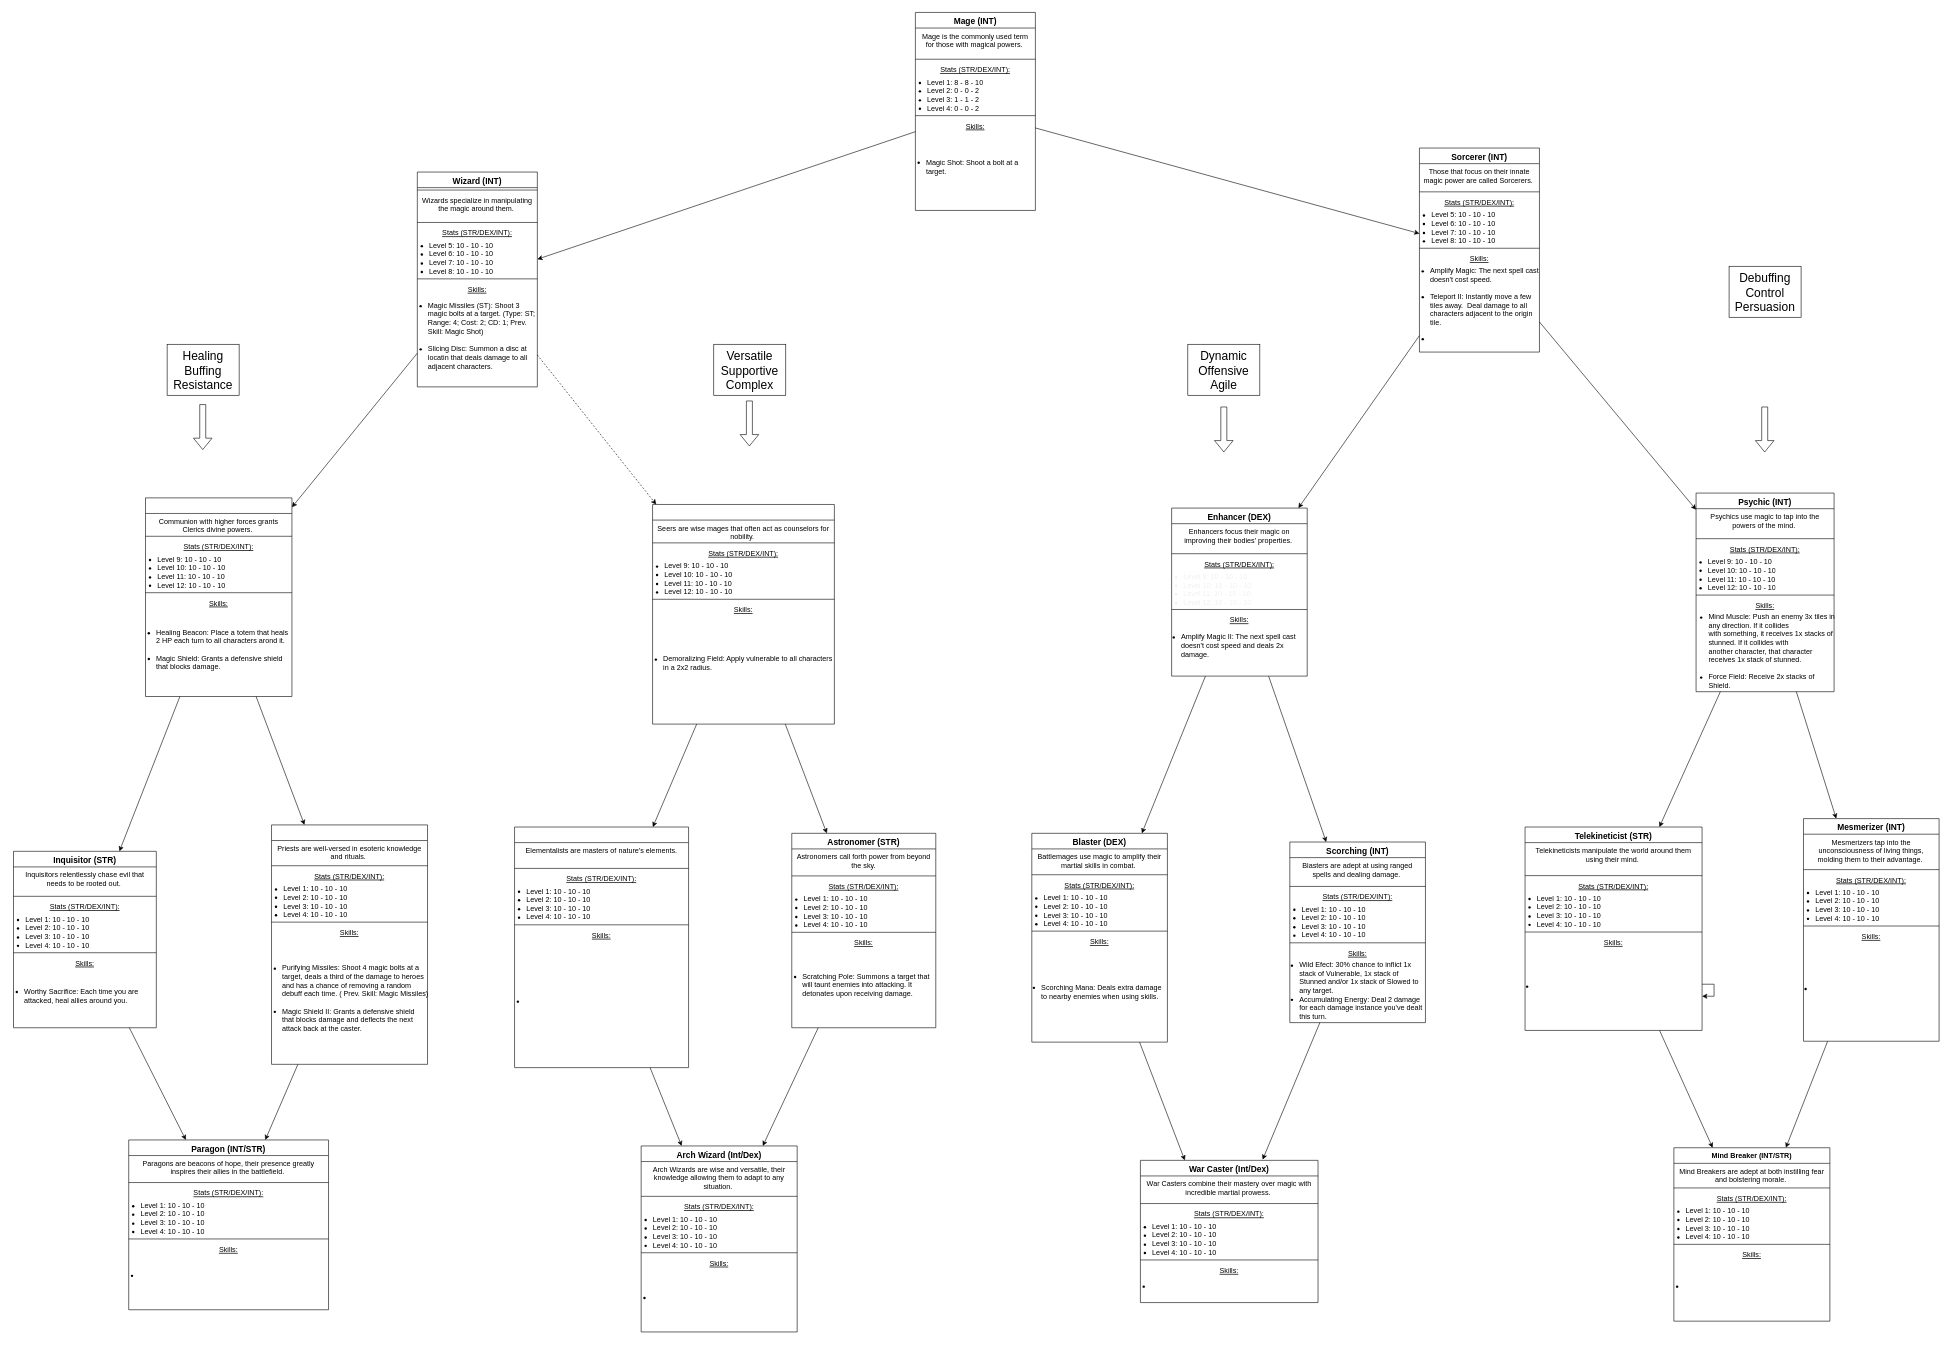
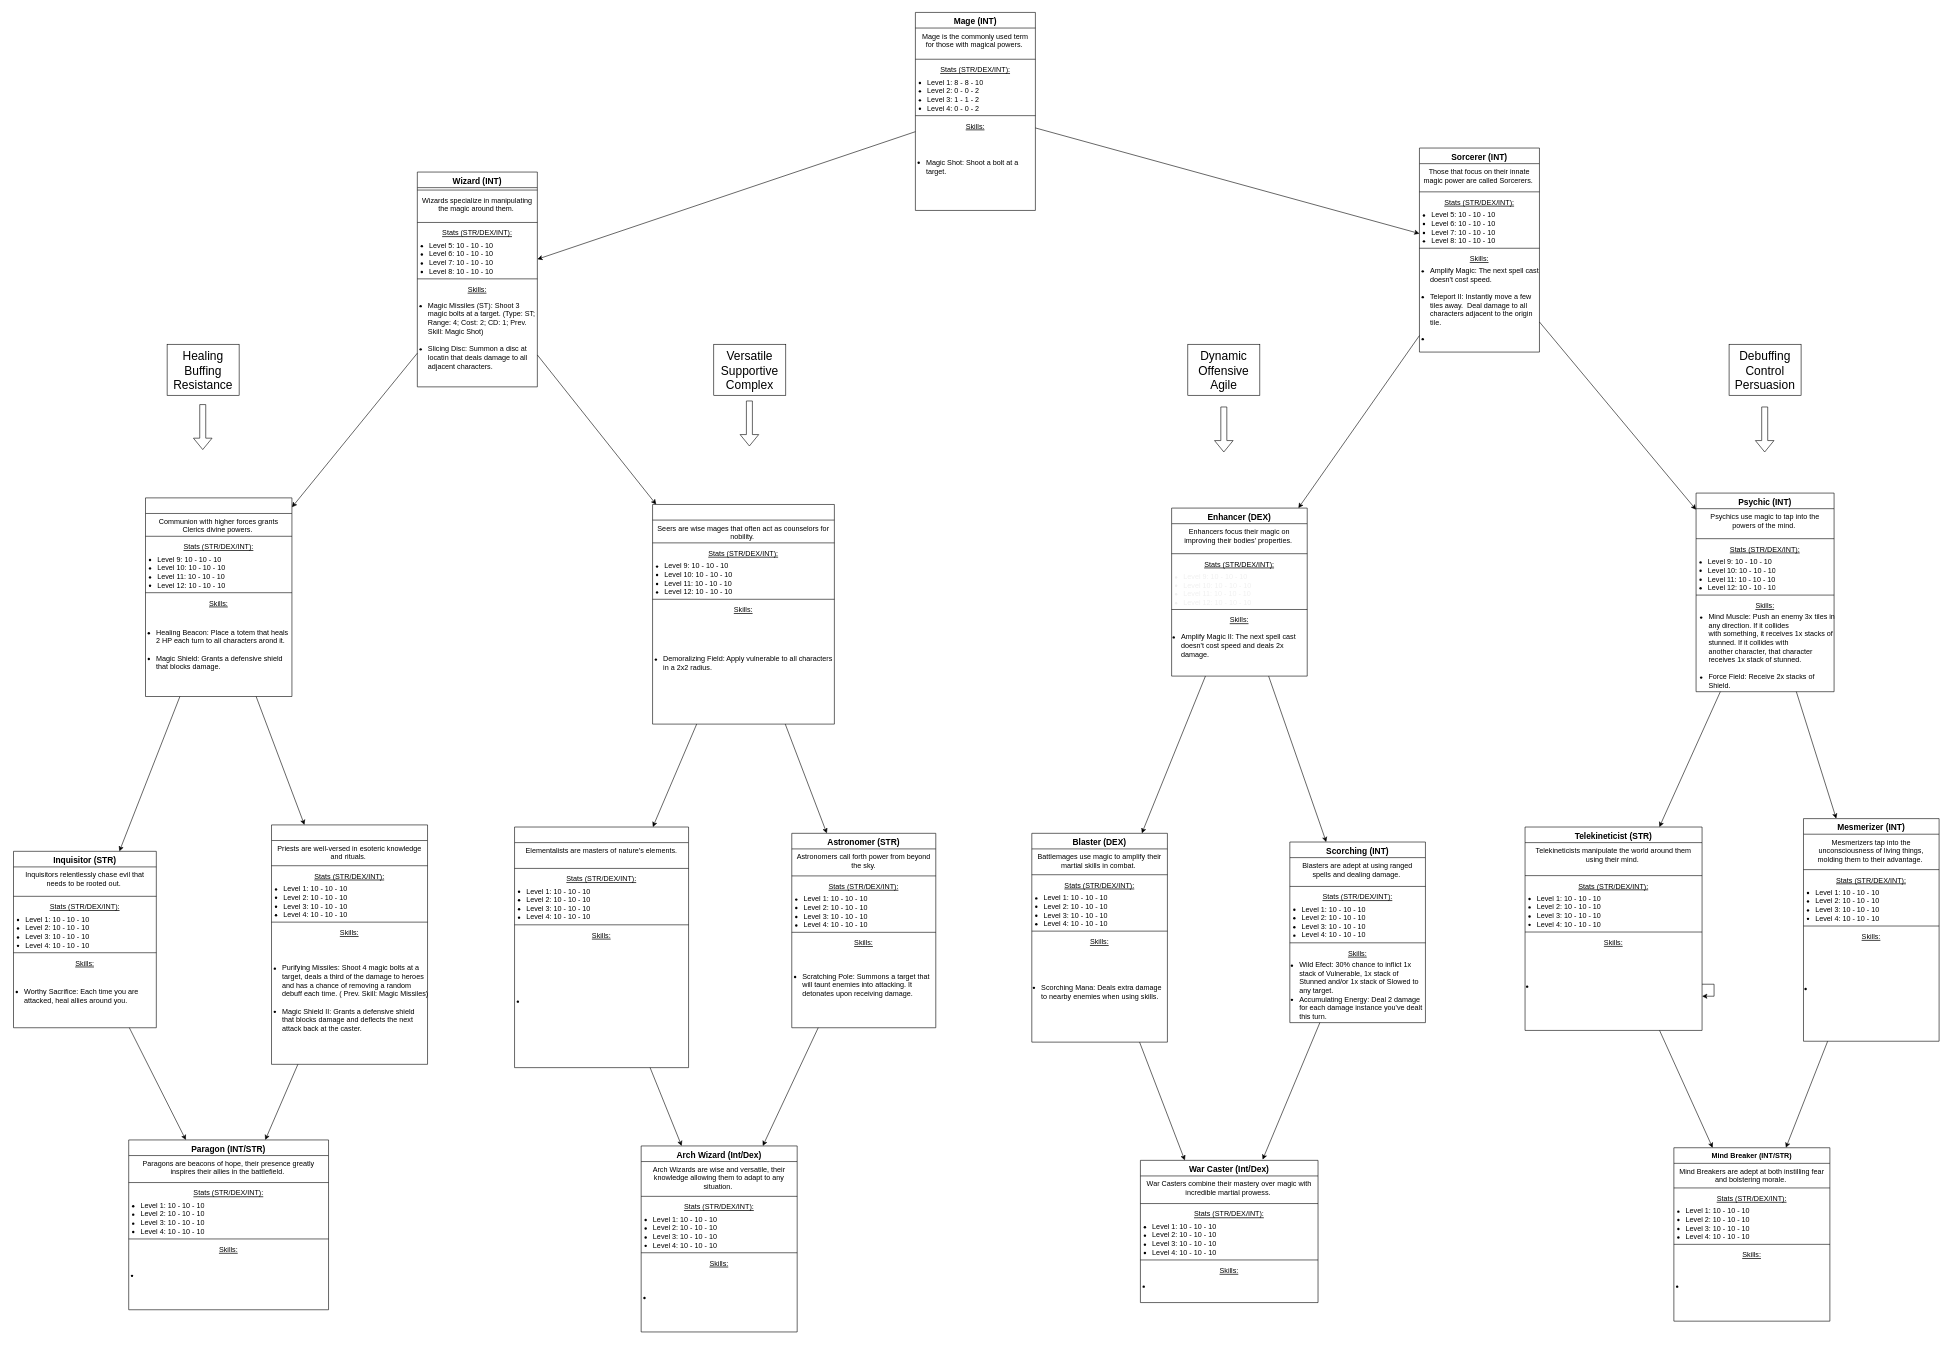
(1765, 292) -> (1765, 370)
(595, 428) -> (595, 428)
